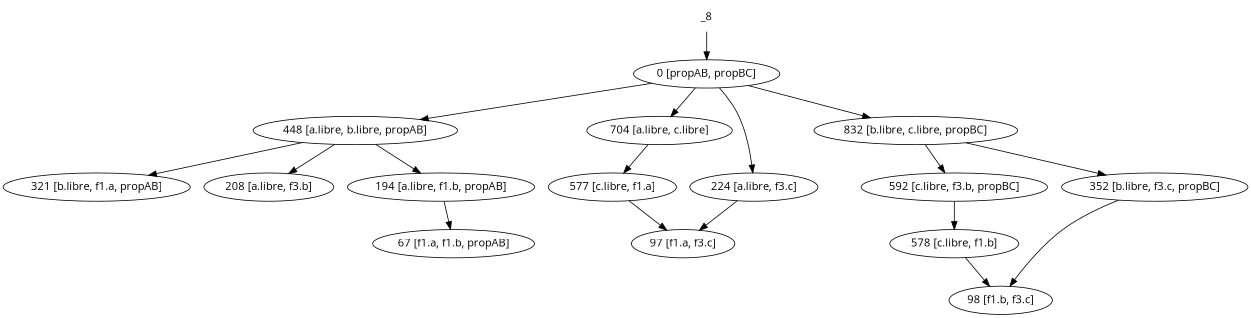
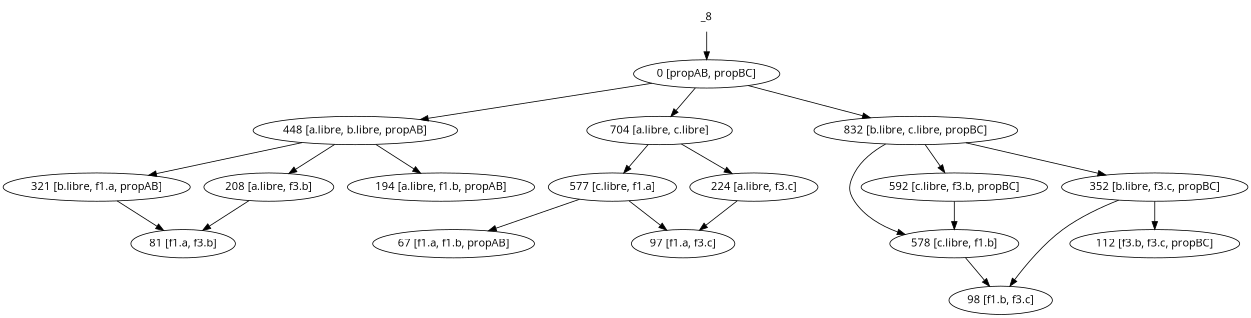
(742, 124) -> (703, 157)
none -> (850, 192)
(446, 212) -> (538, 214)
none -> (183, 244)
none -> (1155, 244)
